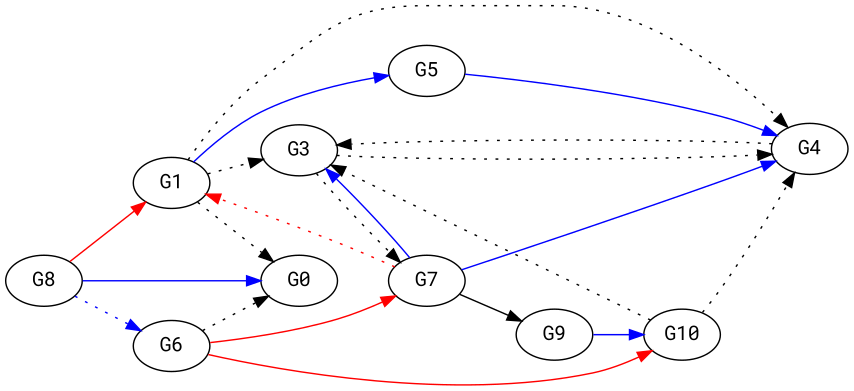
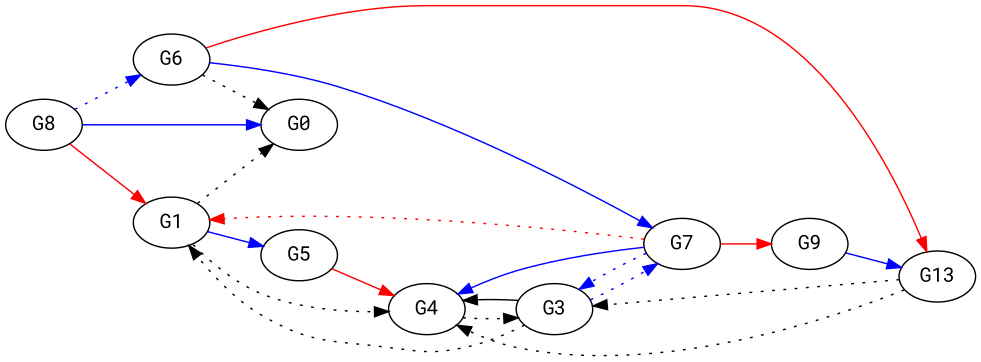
(616, 94) -> (357, 279)
(547, 159) -> (498, 300)
(229, 168) -> (349, 343)
(352, 214) -> (618, 286)
(374, 218) -> (618, 267)
(484, 305) -> (739, 244)
(298, 329) -> (432, 121)
(682, 335) -> (937, 277)
